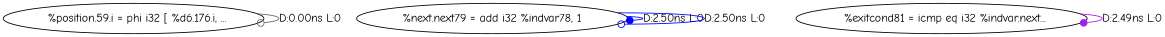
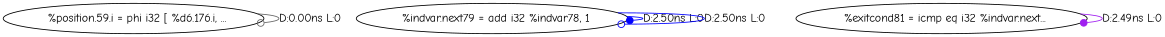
(492, 19) -> (492, 19)
